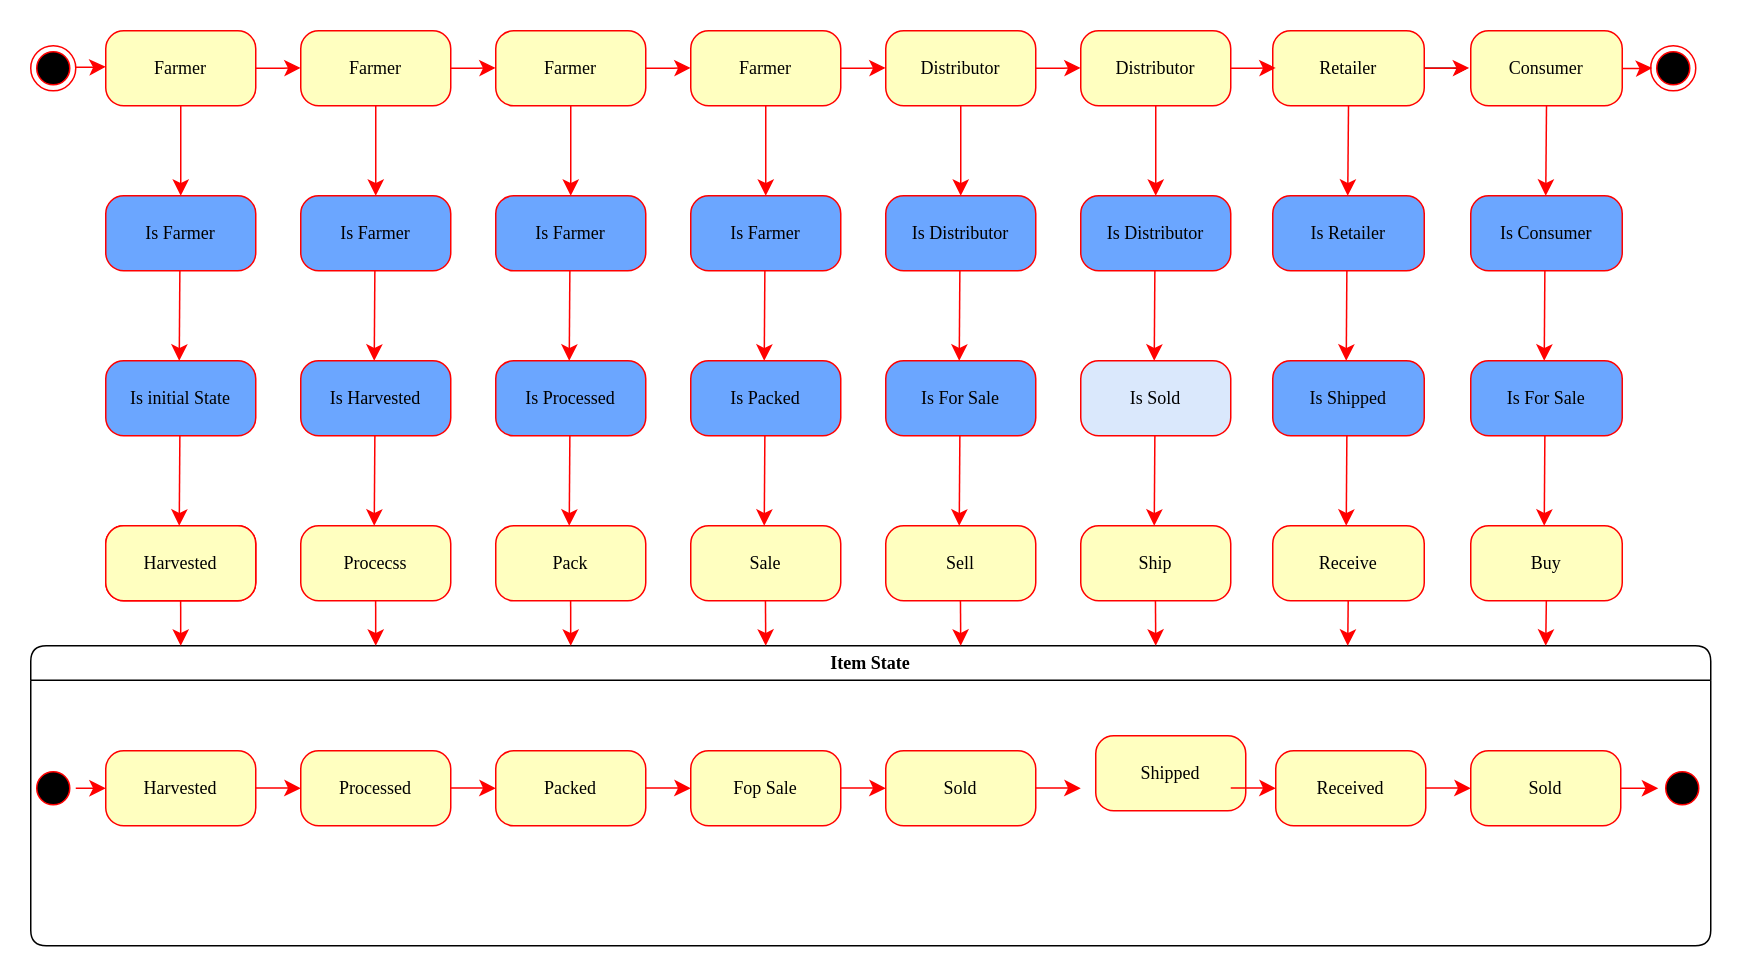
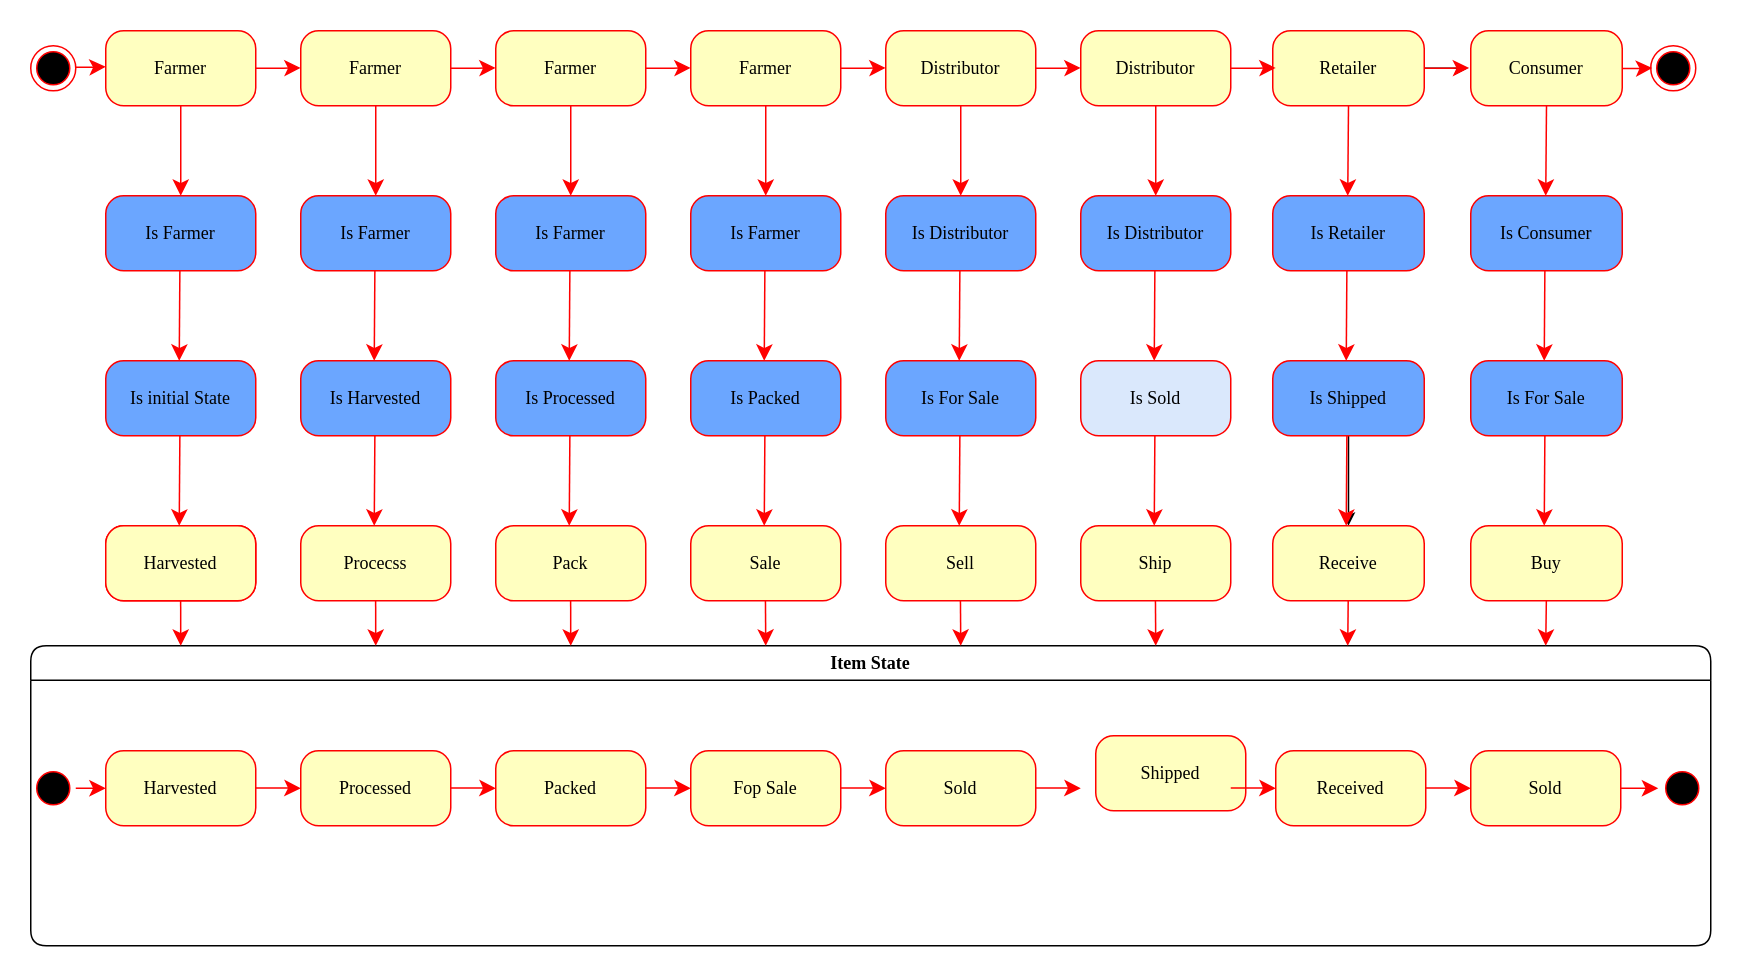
none -> (1349, 515)
